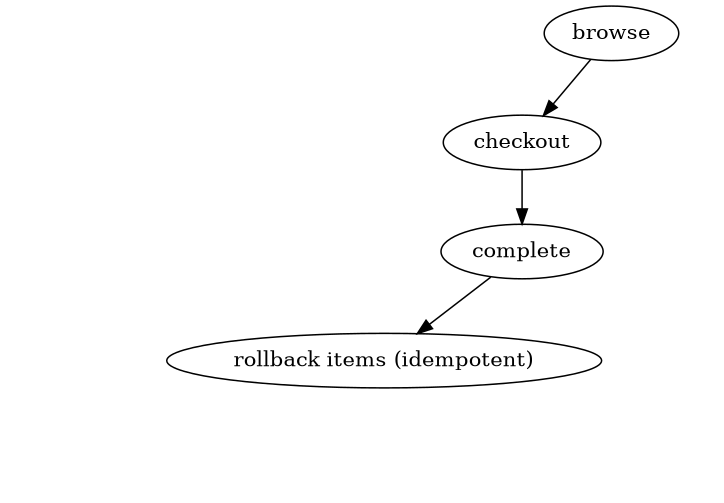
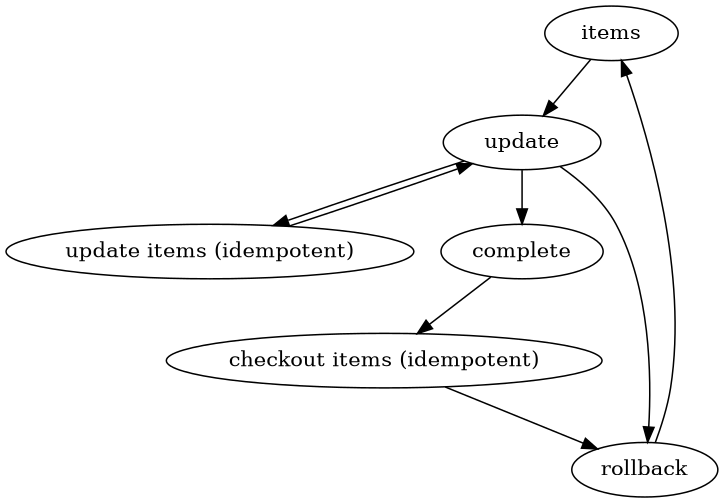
(611, 33) -> (611, 33)
(522, 142) -> (522, 142)
none -> (210, 252)
(384, 361) -> (384, 361)
none -> (645, 470)
